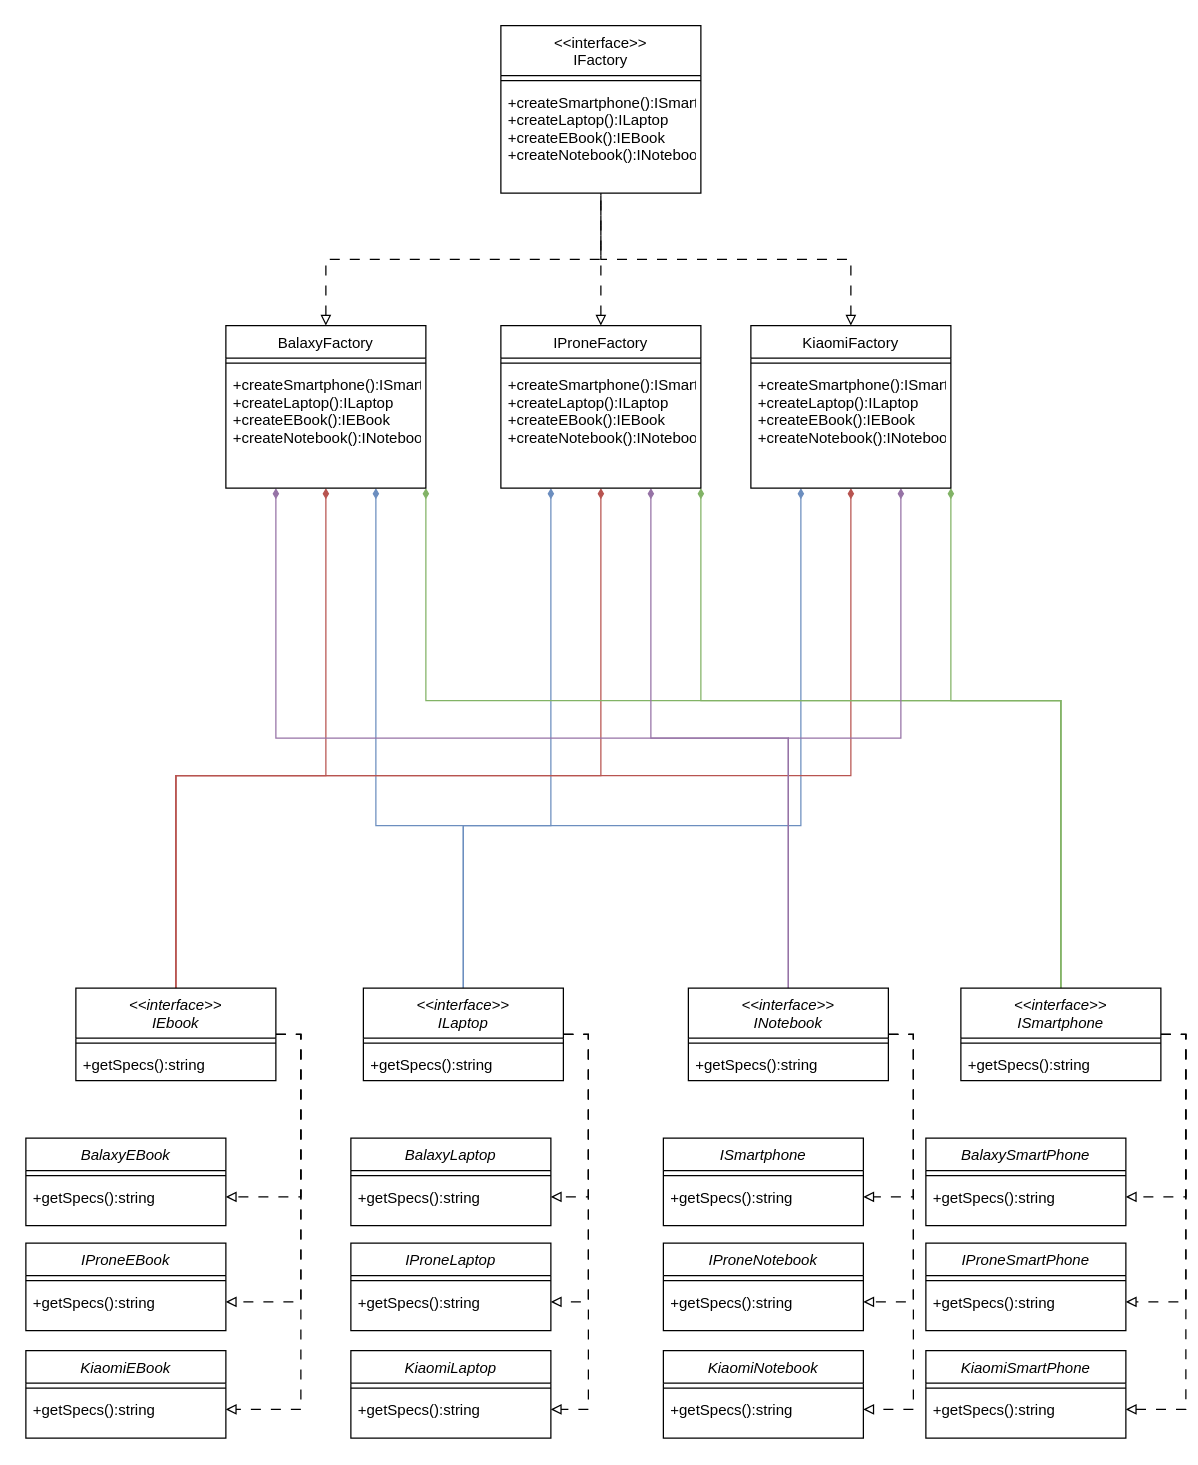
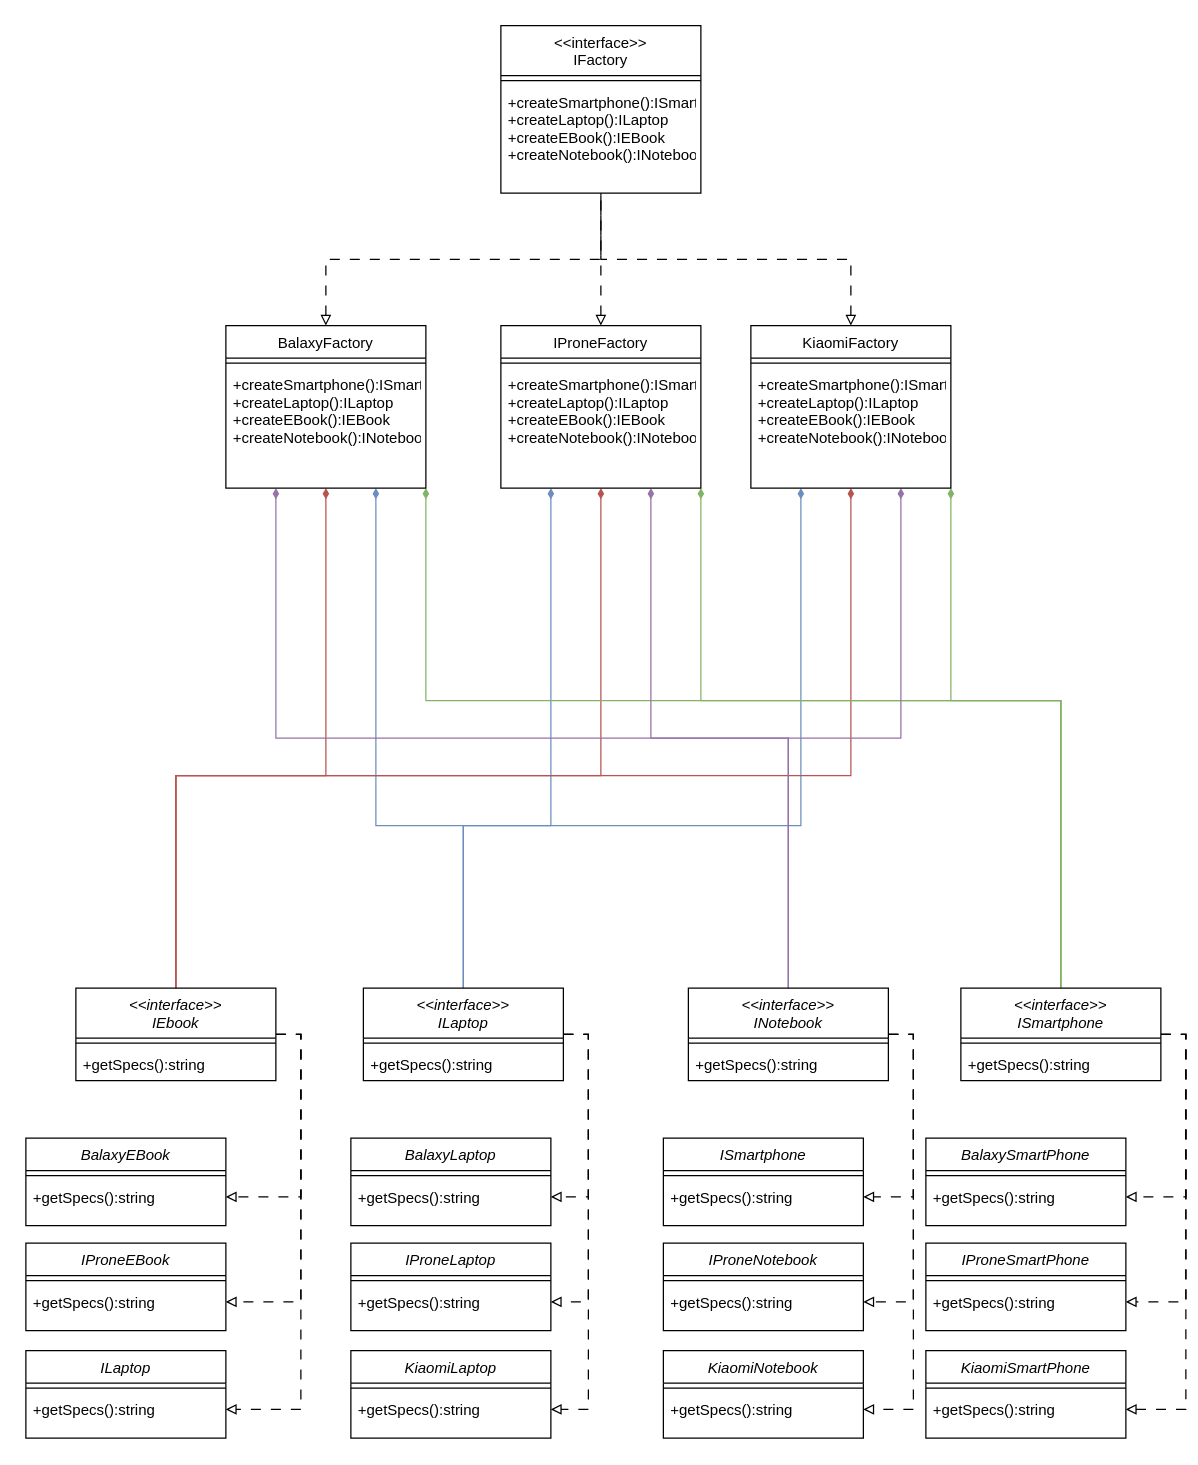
(125, 1368) -> (125, 1368)
